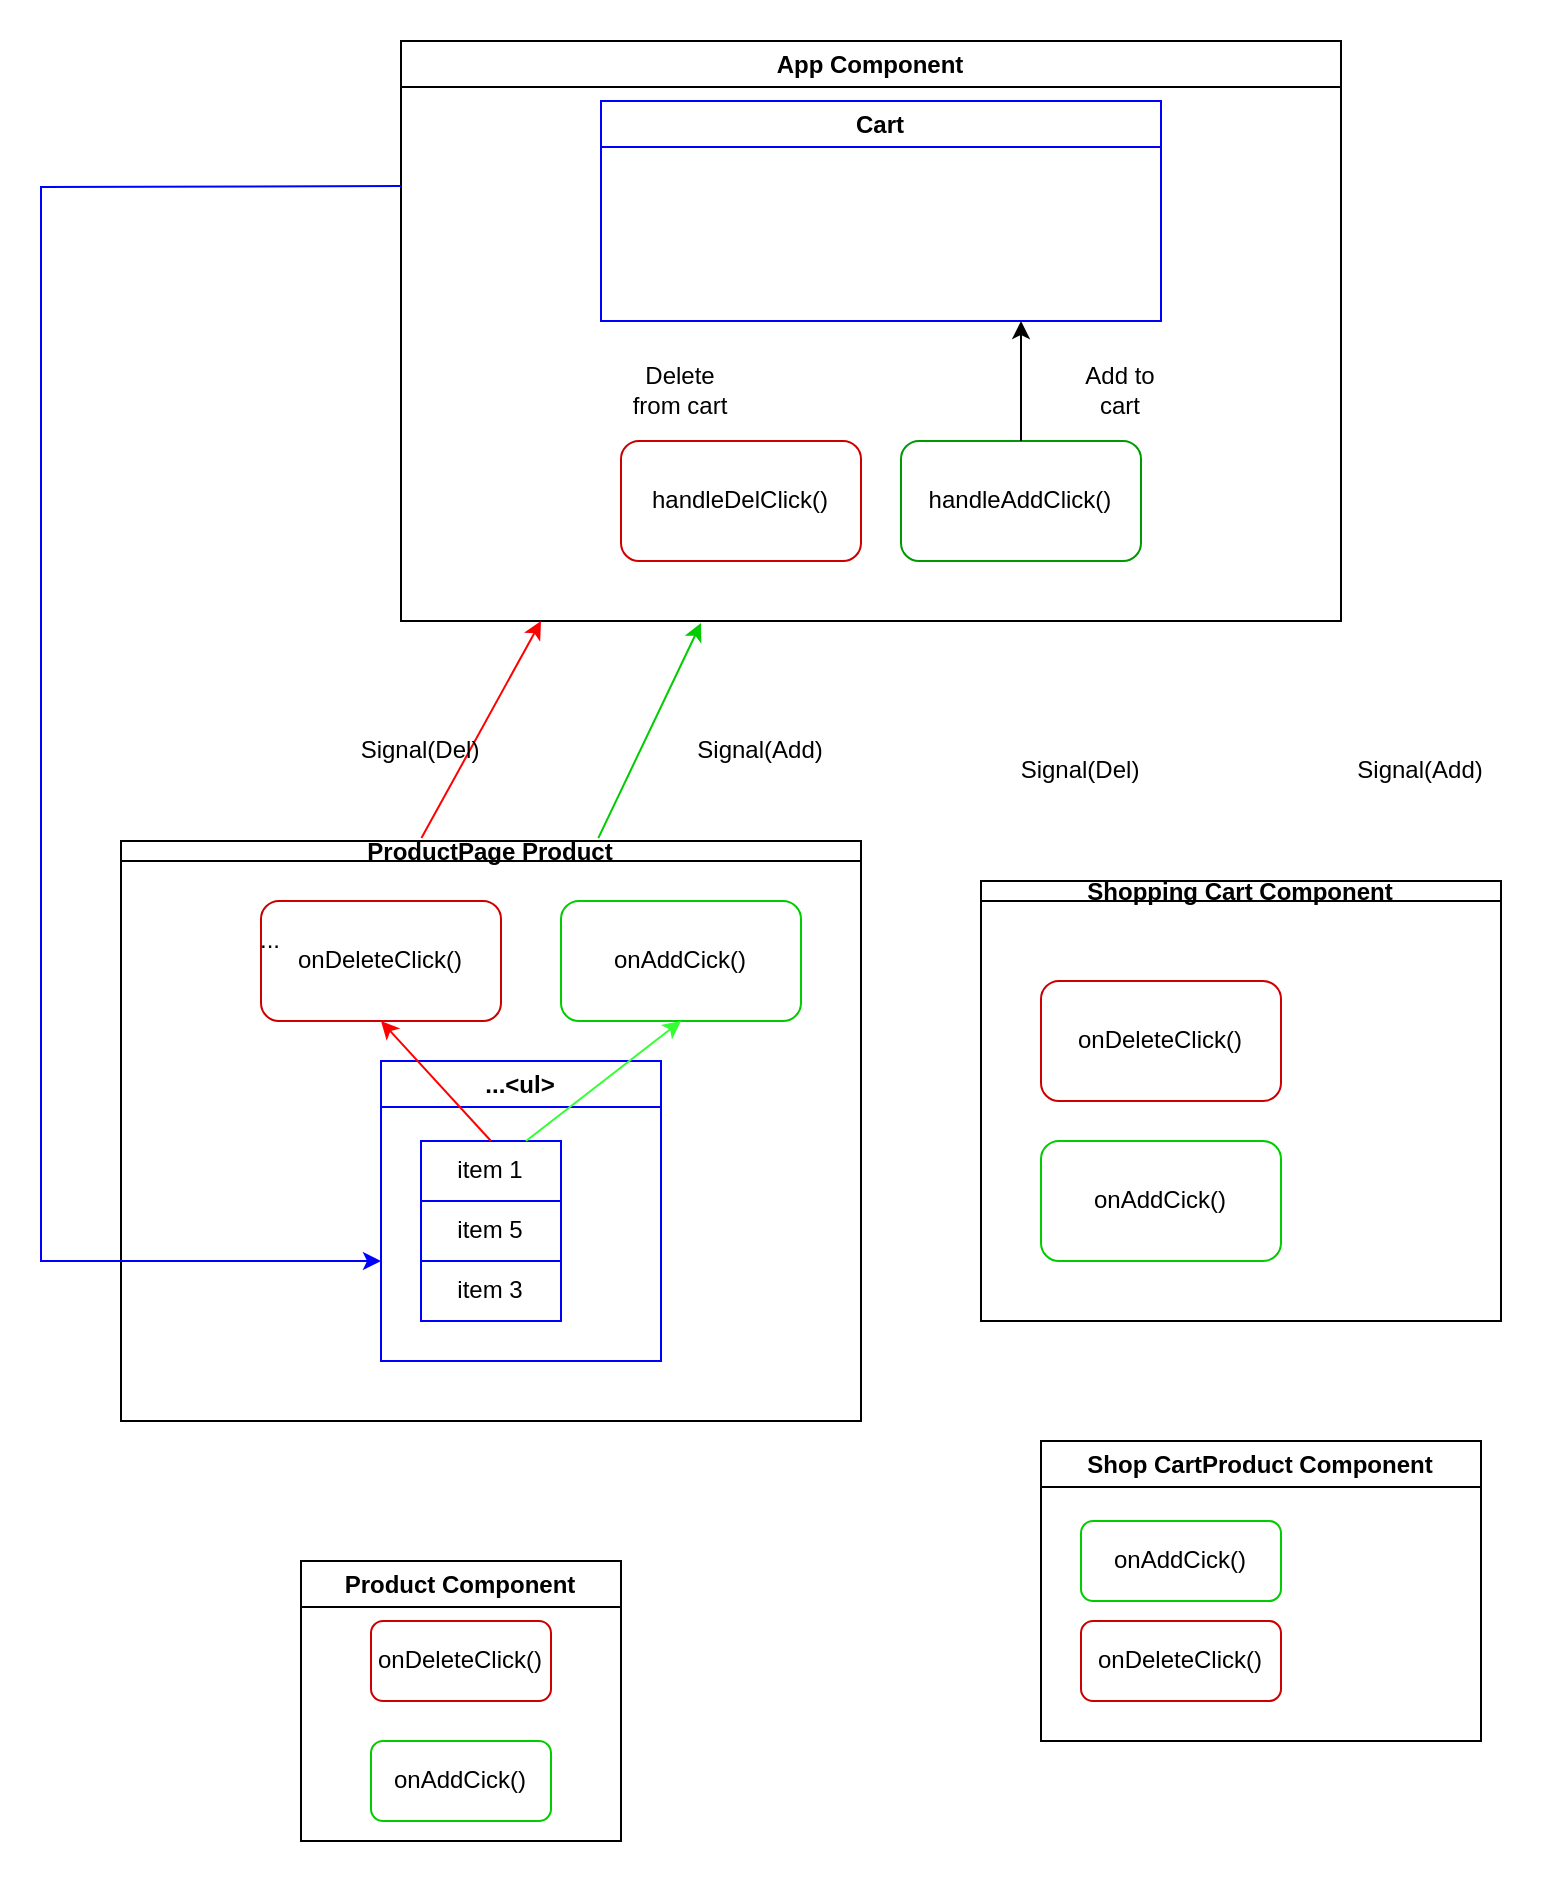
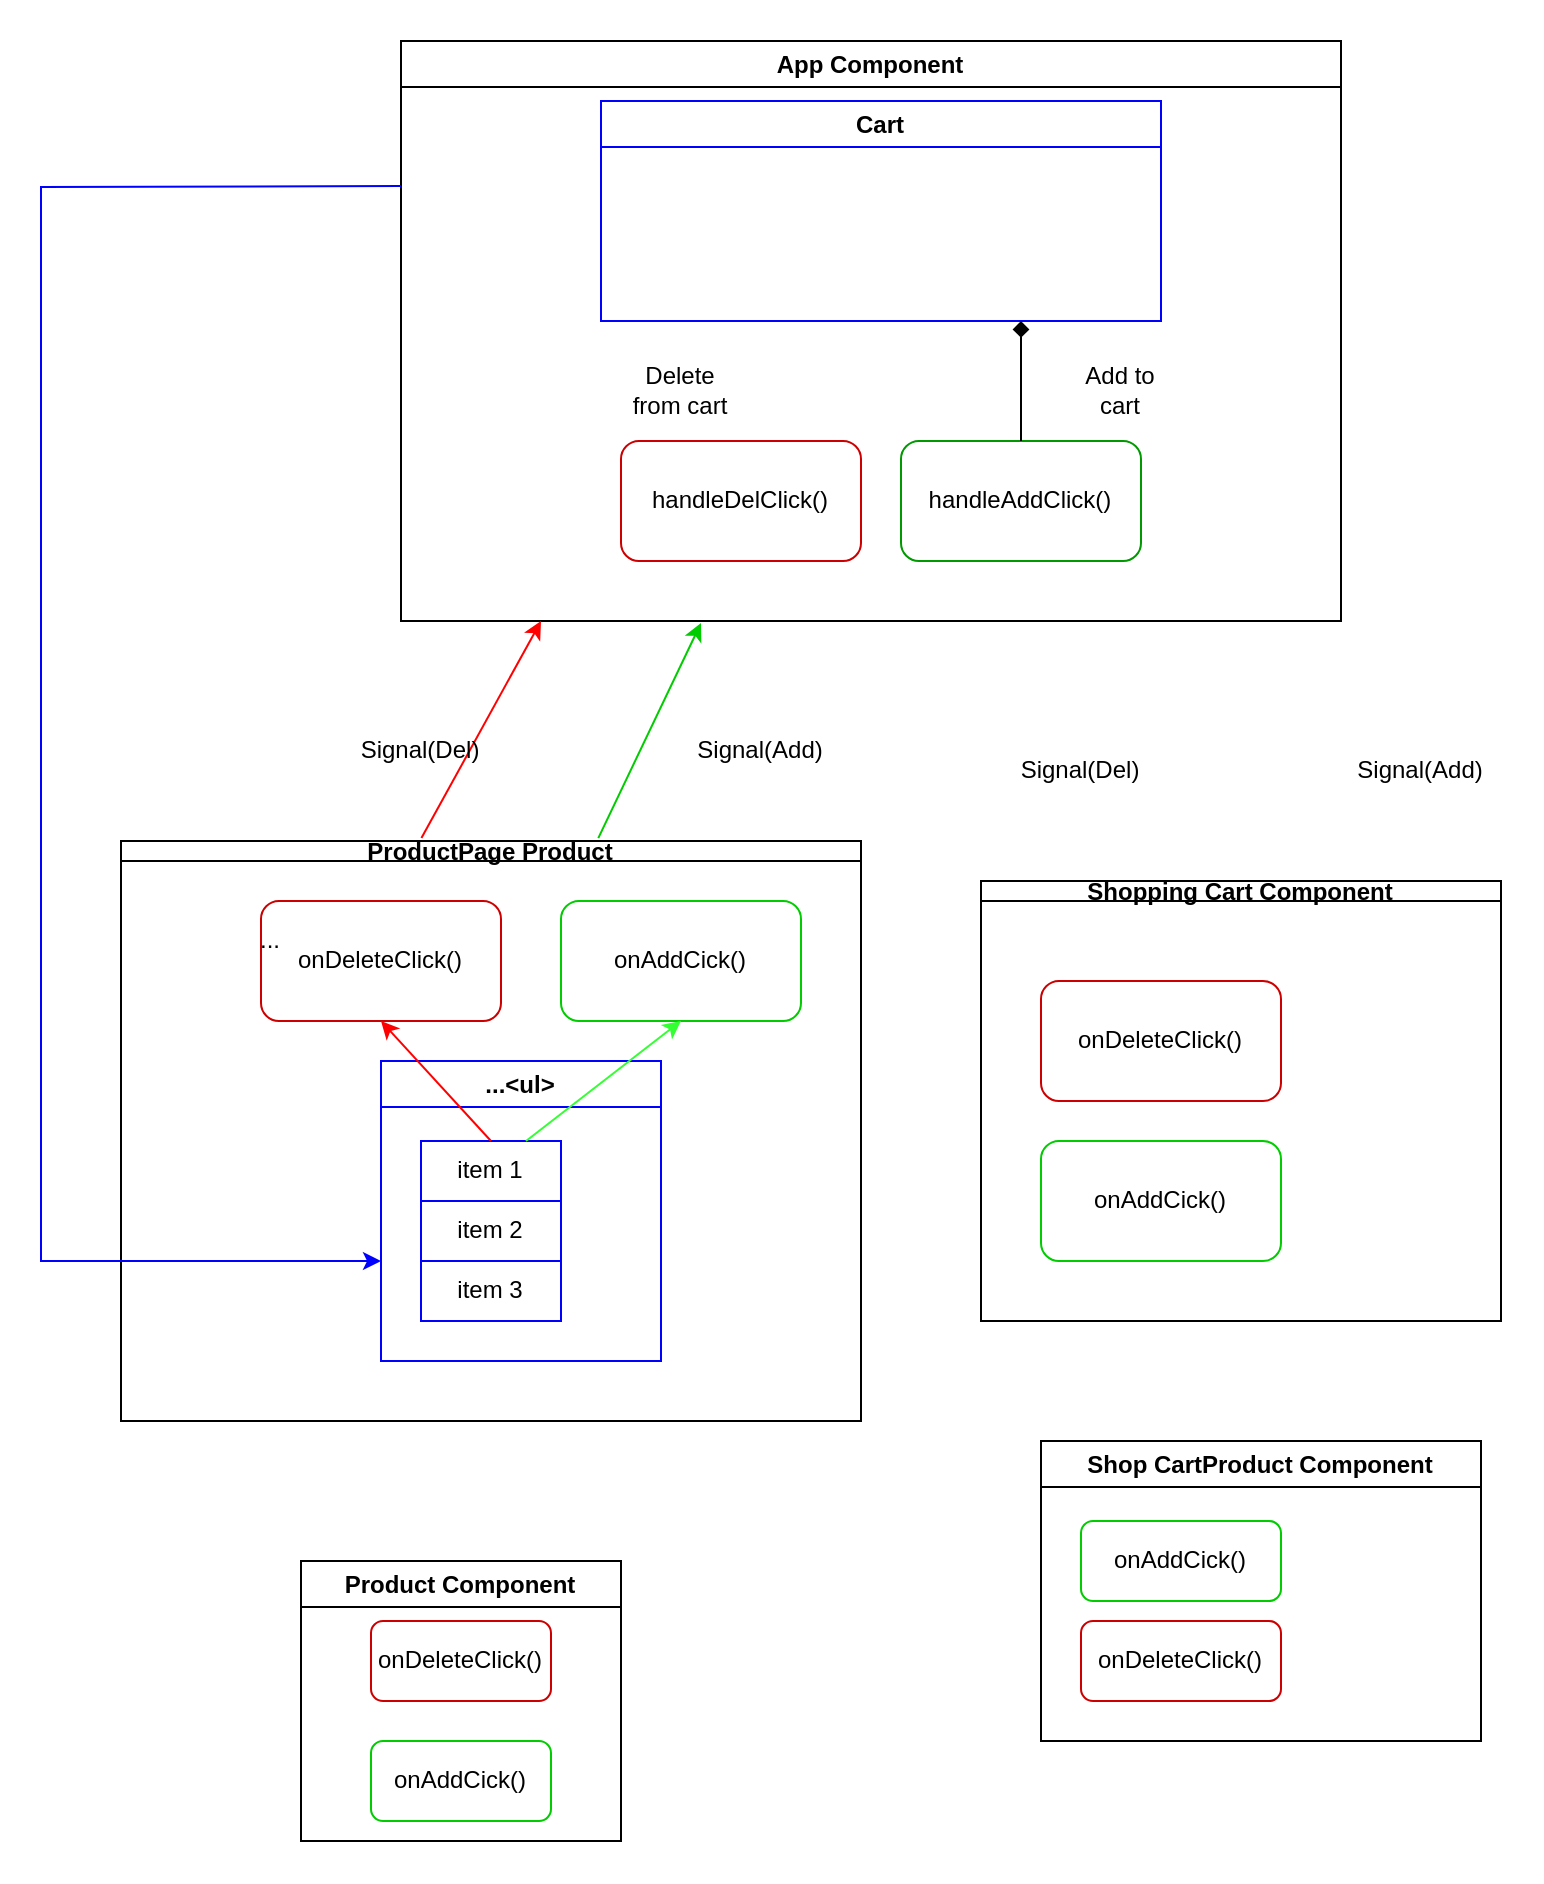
(1021, 336) -> (1021, 337)
(491, 1231) -> (491, 1231)
